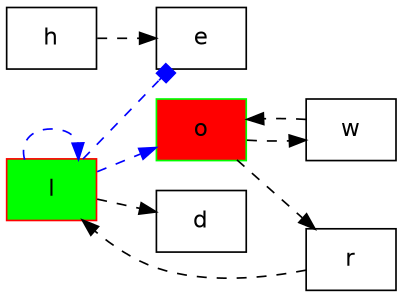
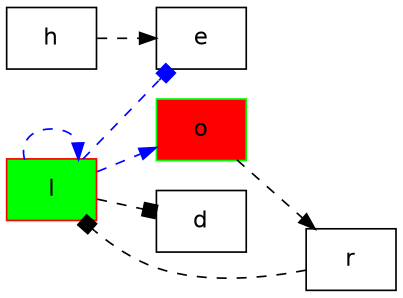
(351, 130) -> none
(119, 204) -> (119, 204)
(195, 276) -> (195, 276)
